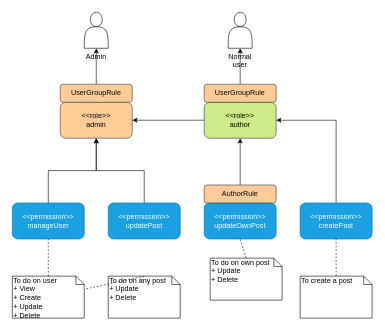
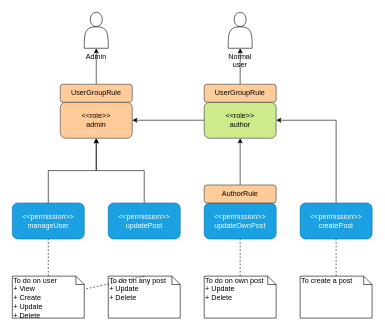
(246, 279) -> (240, 297)
